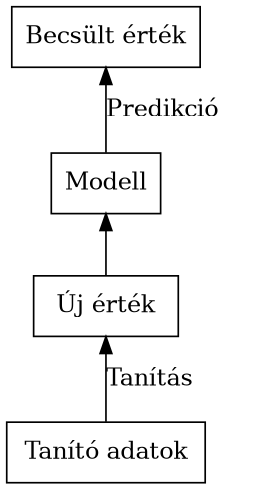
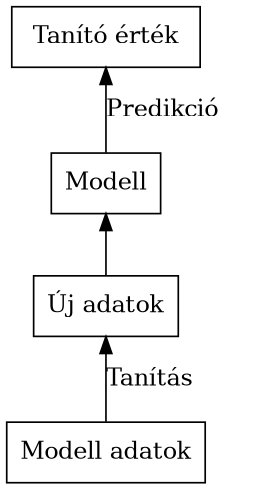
(106, 37) -> (106, 37)
(106, 306) -> (106, 306)
(106, 452) -> (106, 452)
